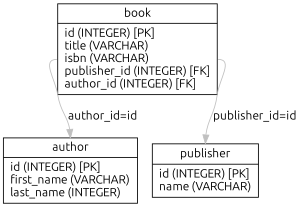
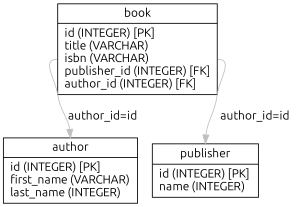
(256, 116) -> (256, 116)
(205, 187) -> (202, 187)
